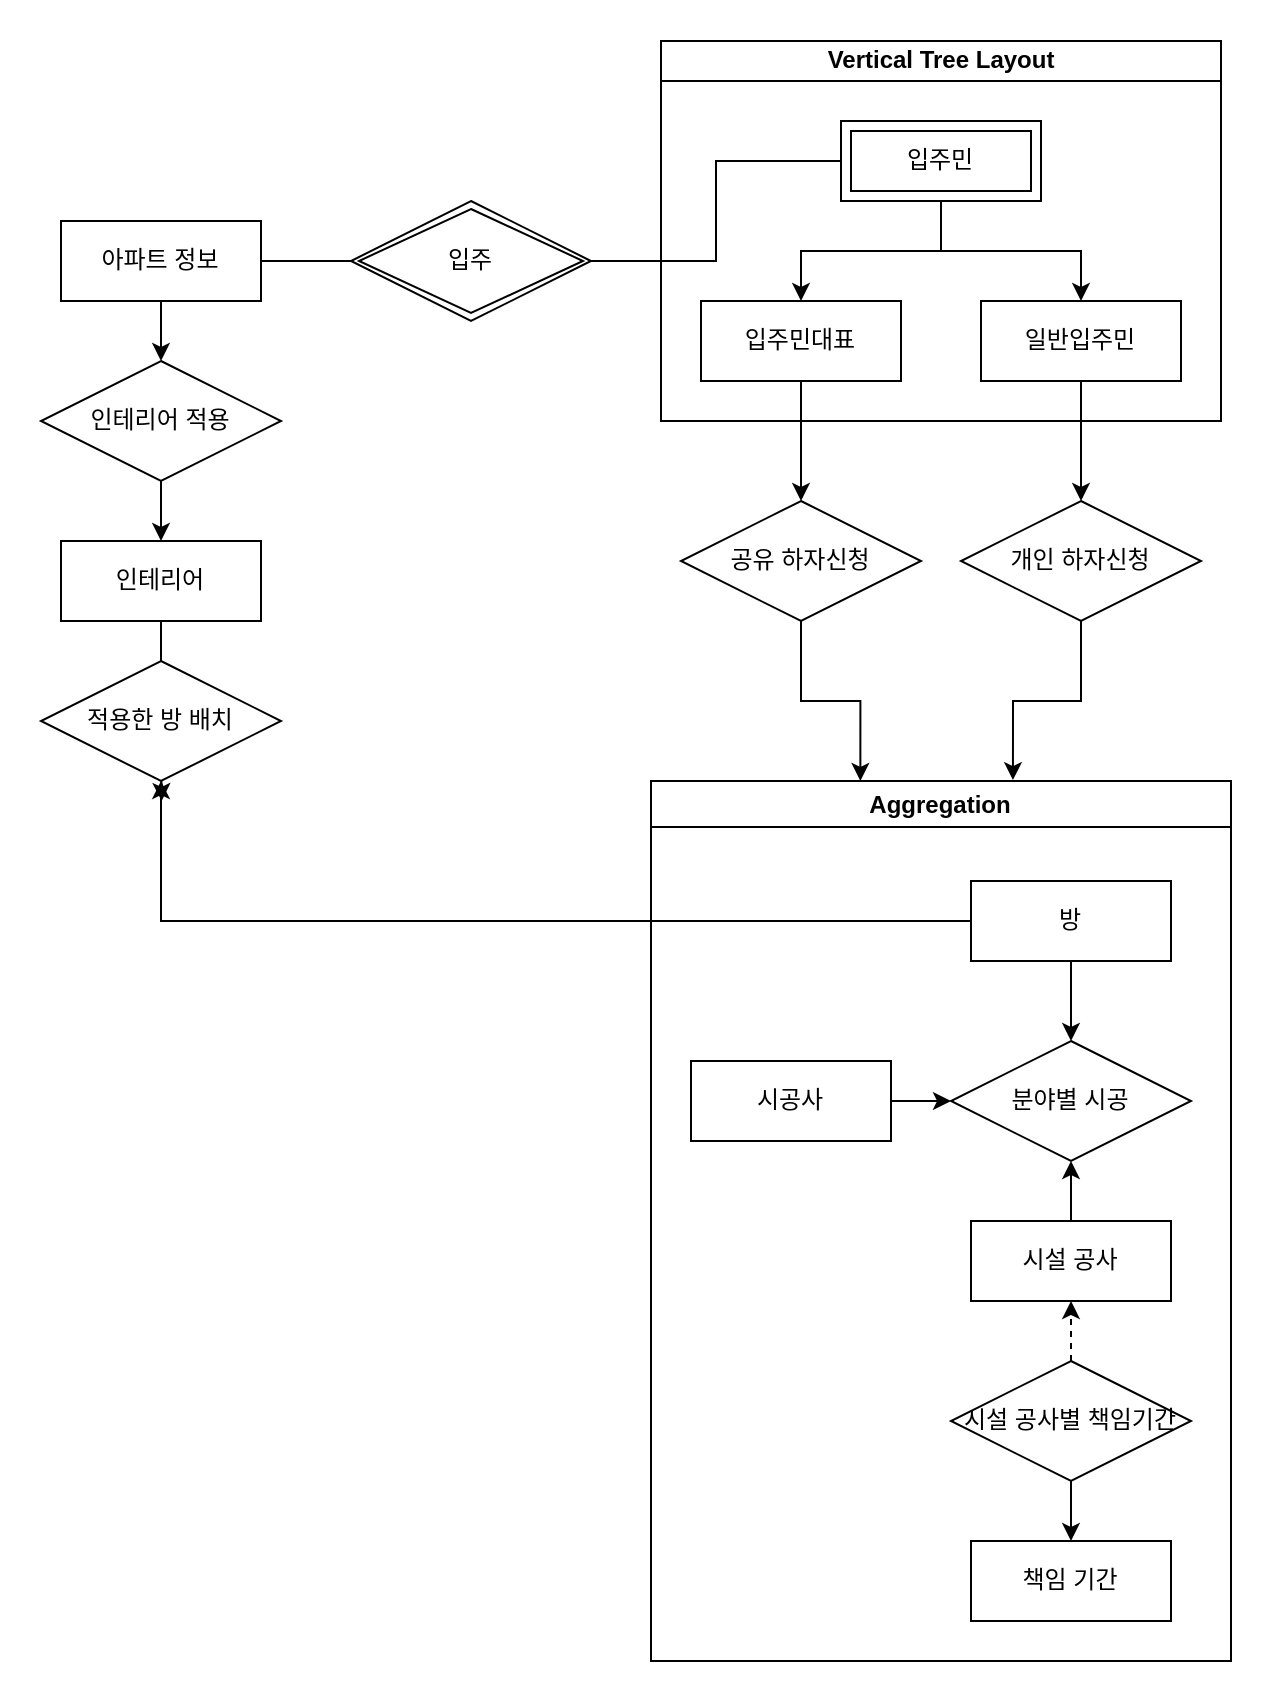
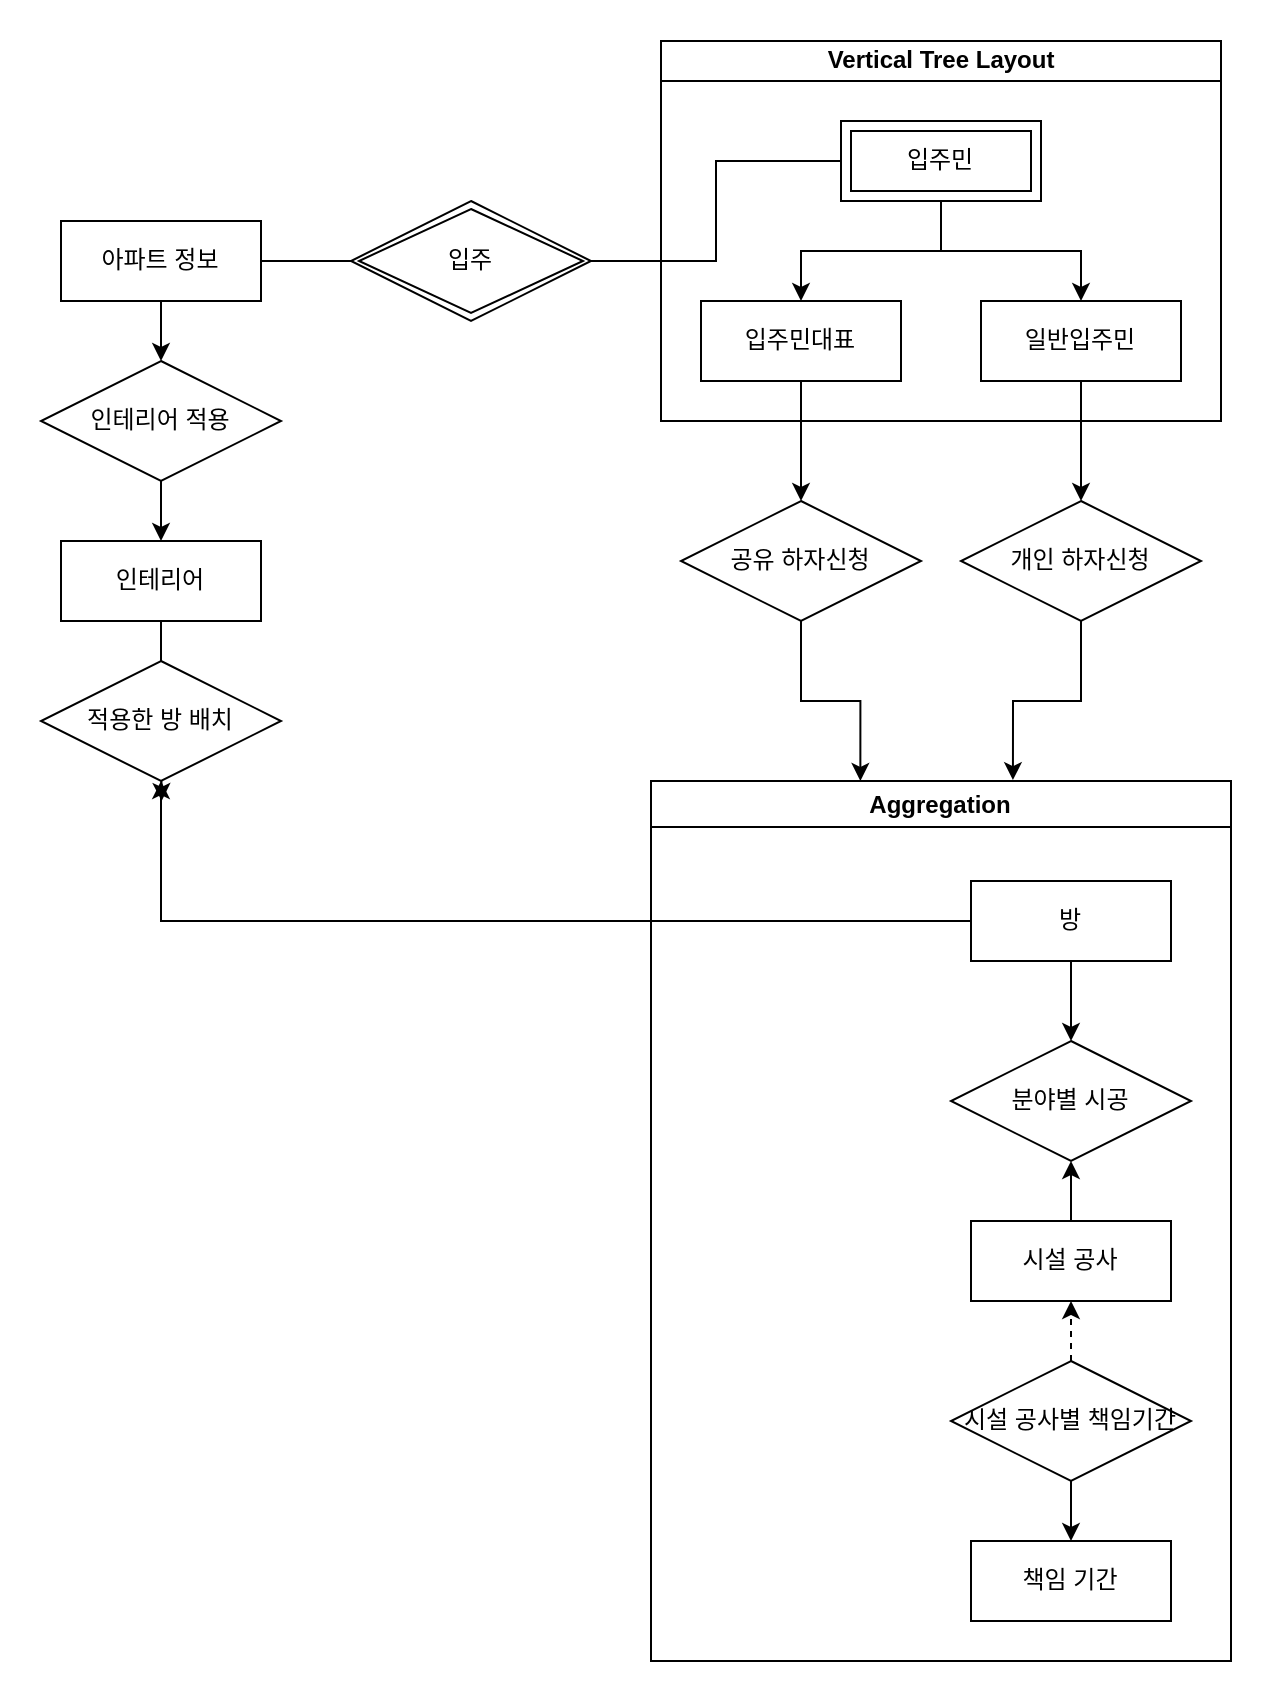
(791, 1101) -> none
(914, 1101) -> none
